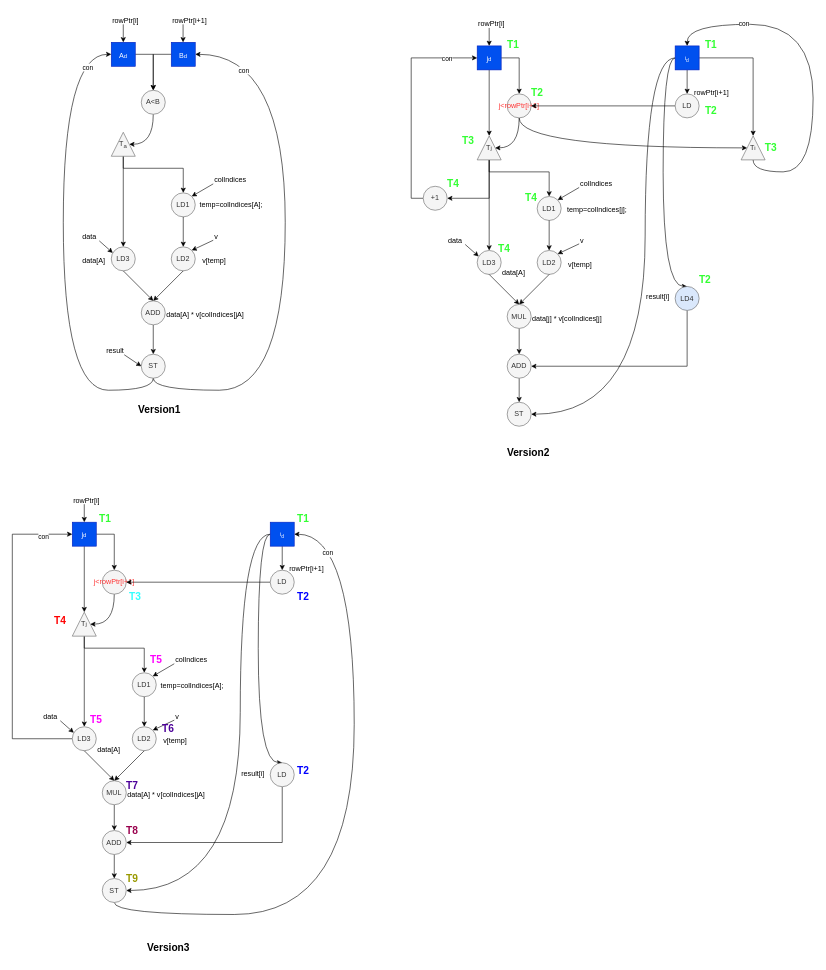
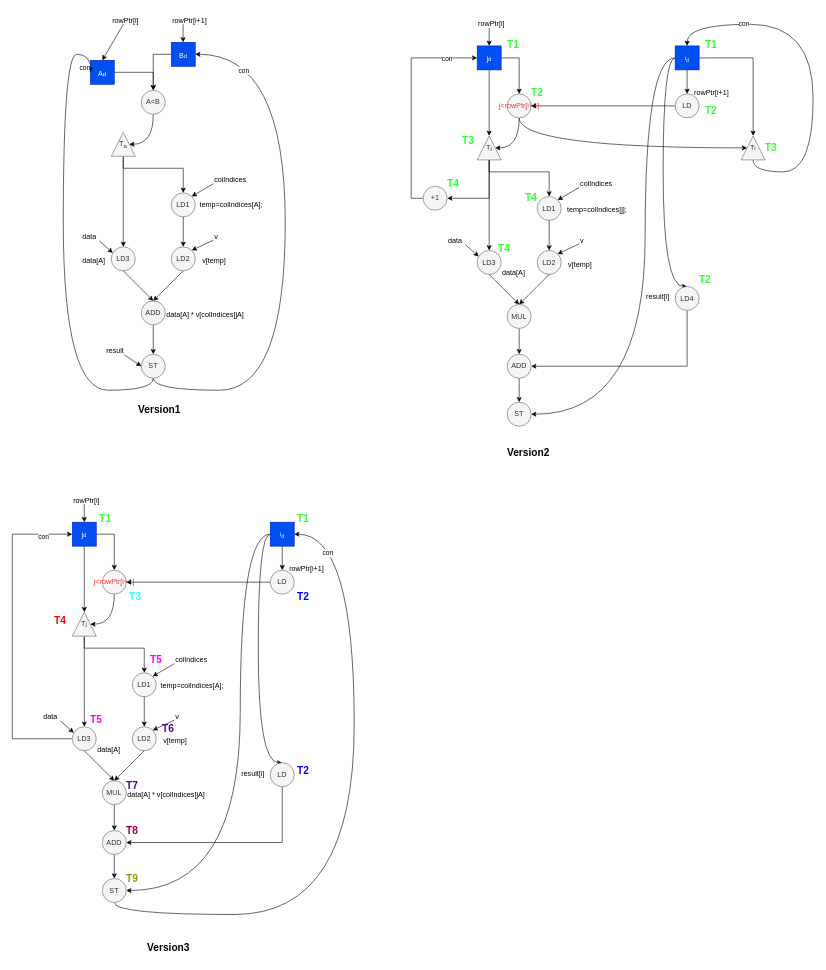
(123, 54) -> (102, 72)
(687, 299) -> (687, 299)
(576, 323) -> none
